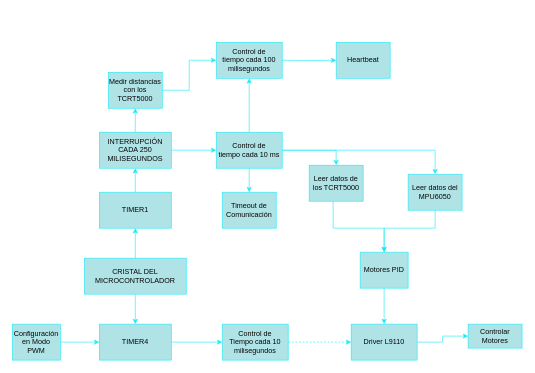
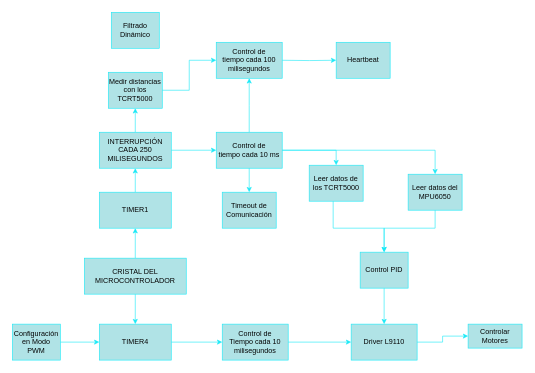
none -> (135, 30)
(384, 270) -> (384, 270)
(317, 342) -> (317, 342)
